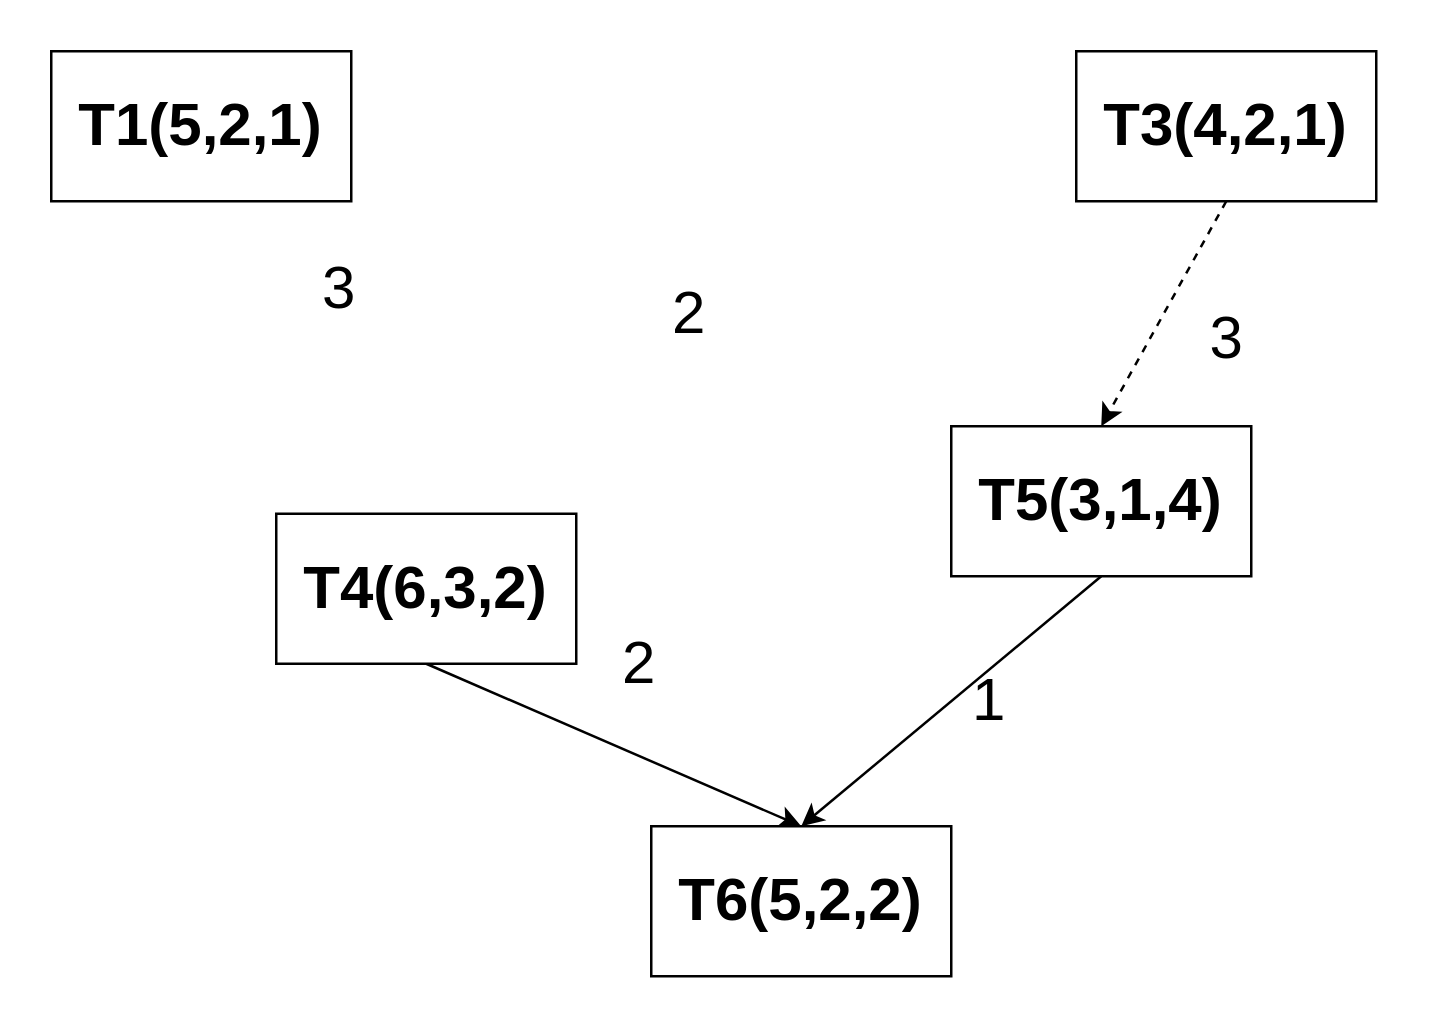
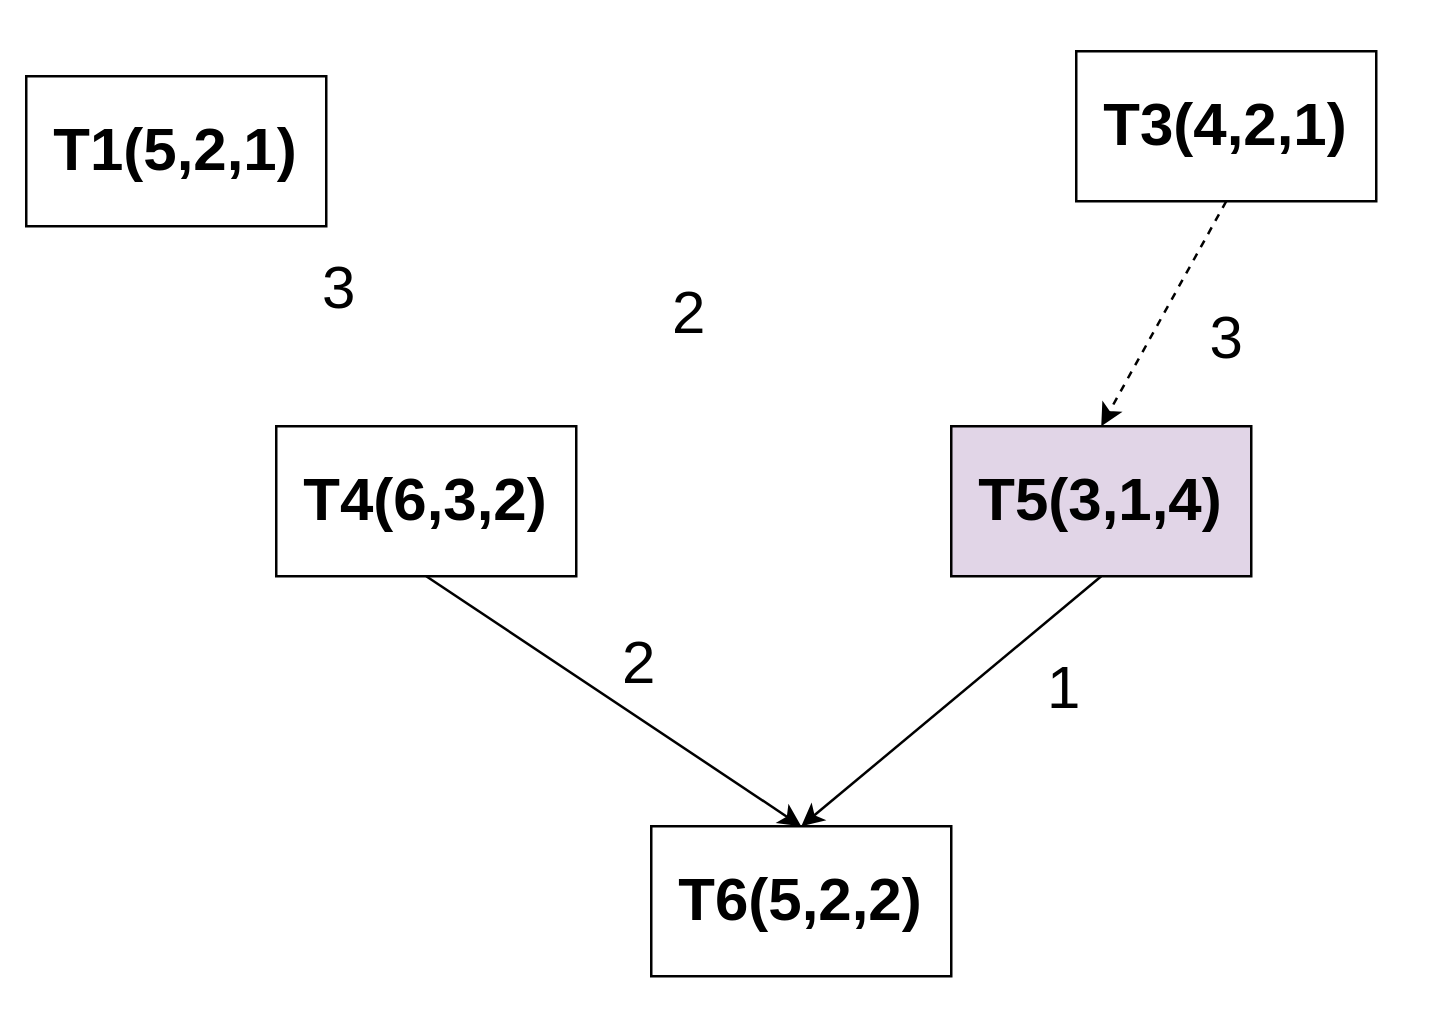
(201, 126) -> (176, 151)
(1101, 501) -> (1101, 501)
(426, 589) -> (426, 501)
(989, 701) -> (1064, 689)
